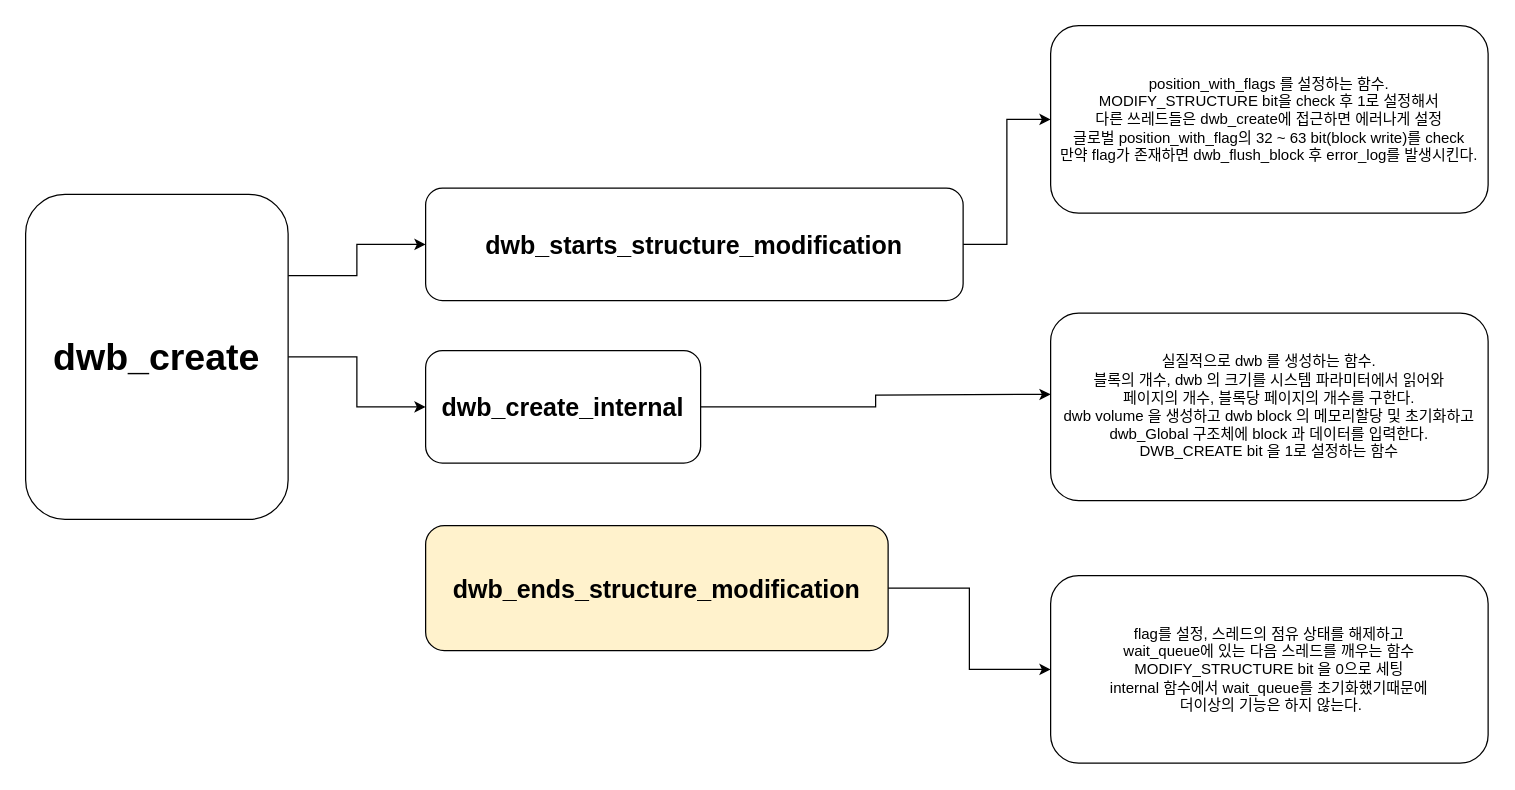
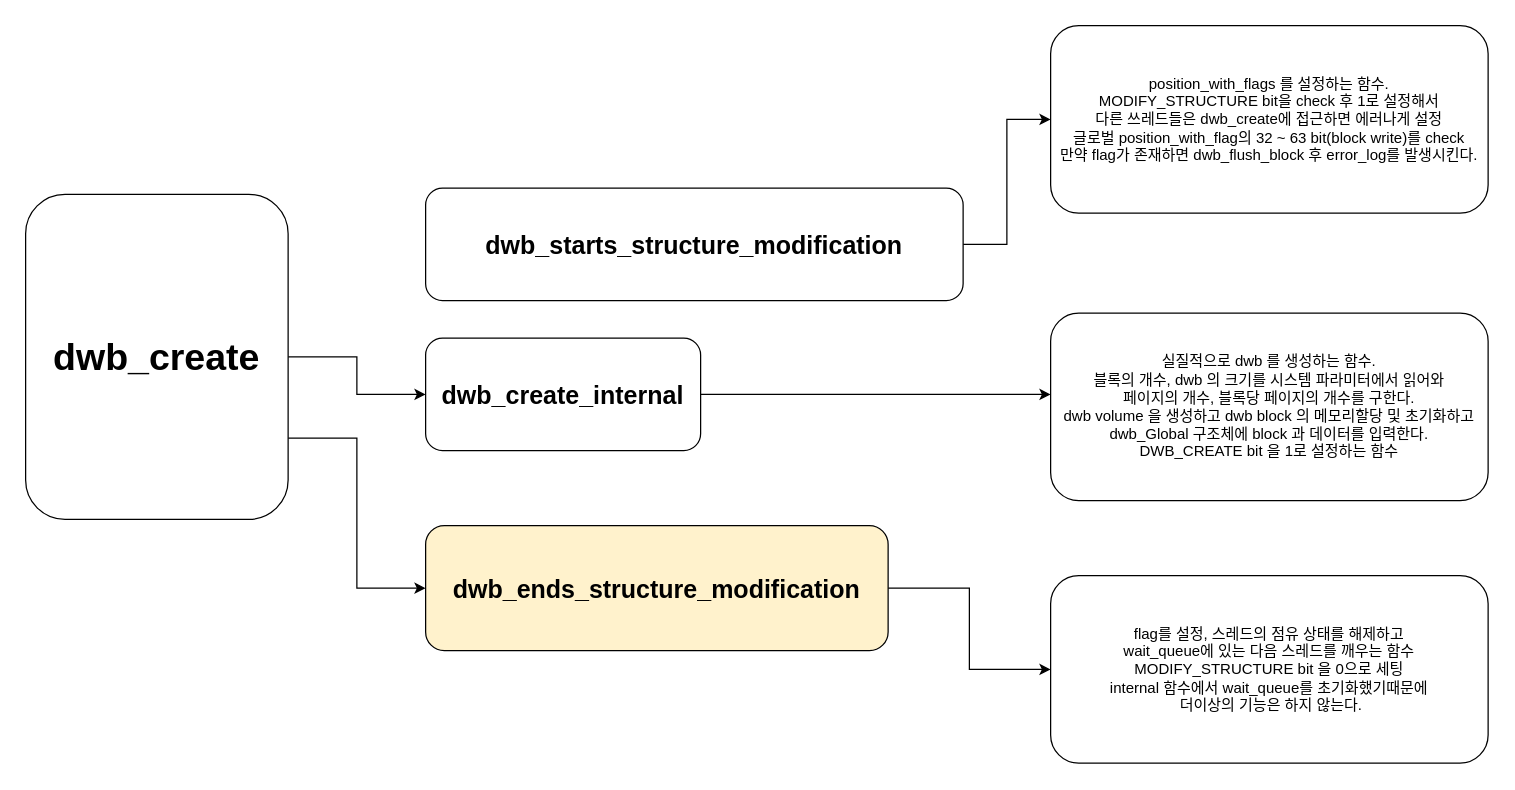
(357, 265) -> none
(563, 407) -> (563, 394)
none -> (357, 509)
